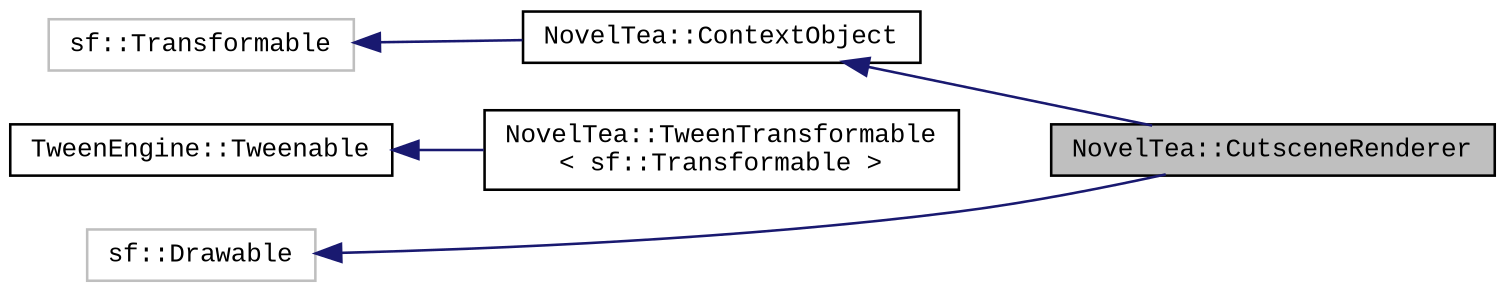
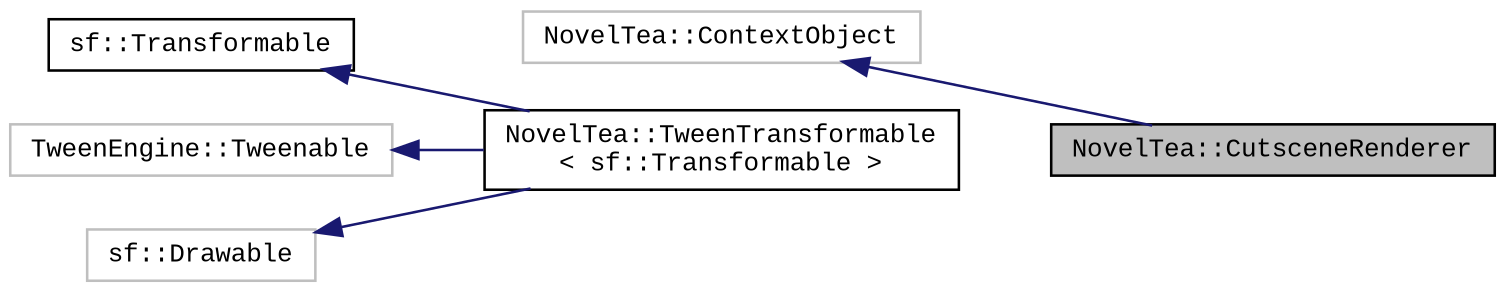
(722, 37) -> (722, 37)
(451, 41) -> (439, 93)
(201, 45) -> (201, 45)
(201, 150) -> (201, 150)
(756, 232) -> (436, 208)
